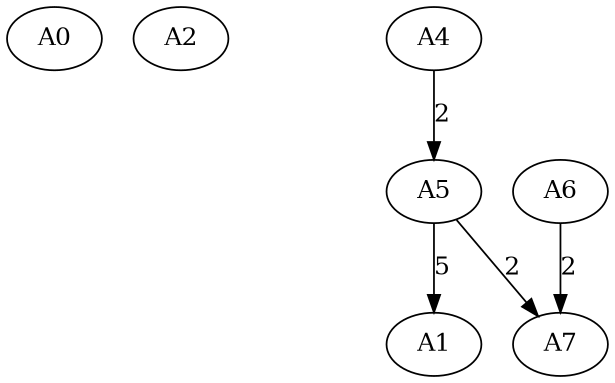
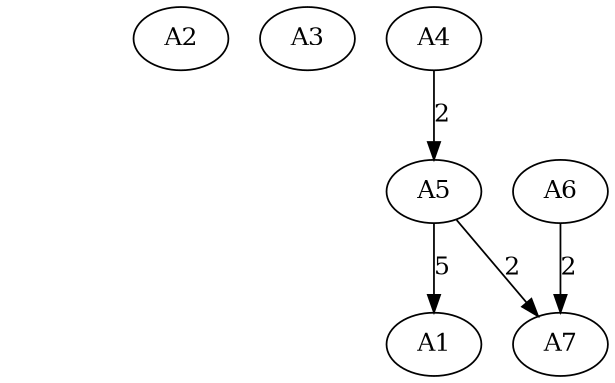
(54, 39) -> none
none -> (307, 39)
